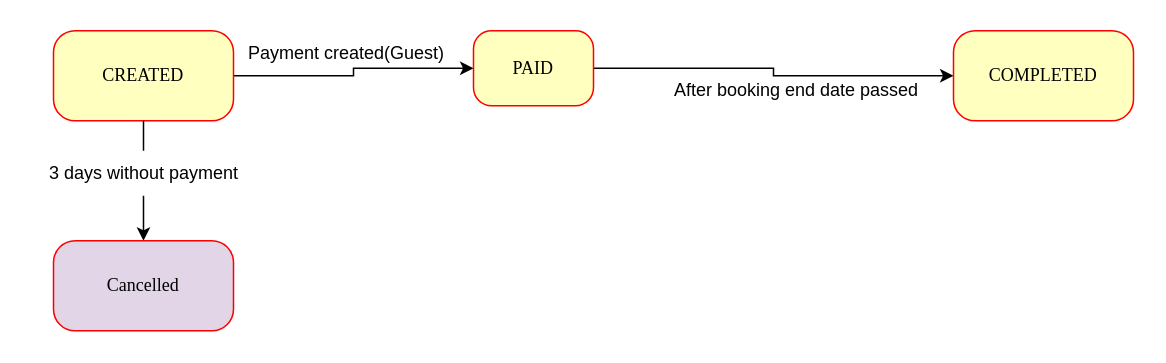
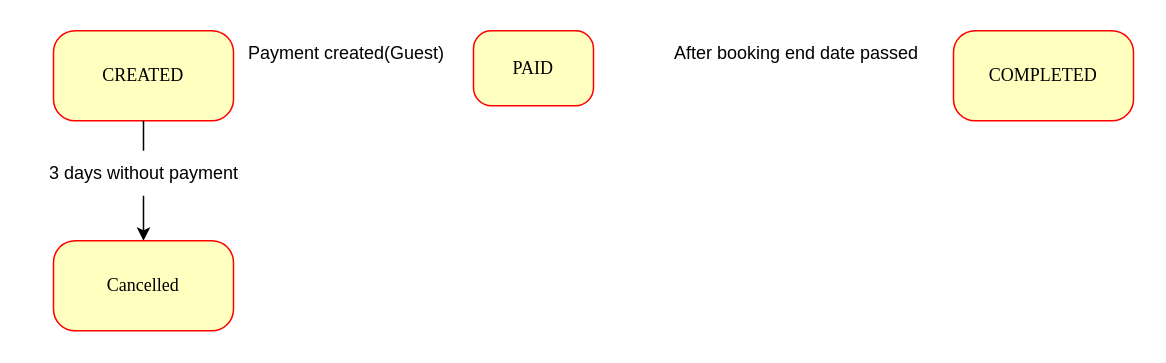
(771, 68) -> none
(351, 76) -> none
(796, 91) -> (796, 53)
(143, 286) -> (143, 286)
